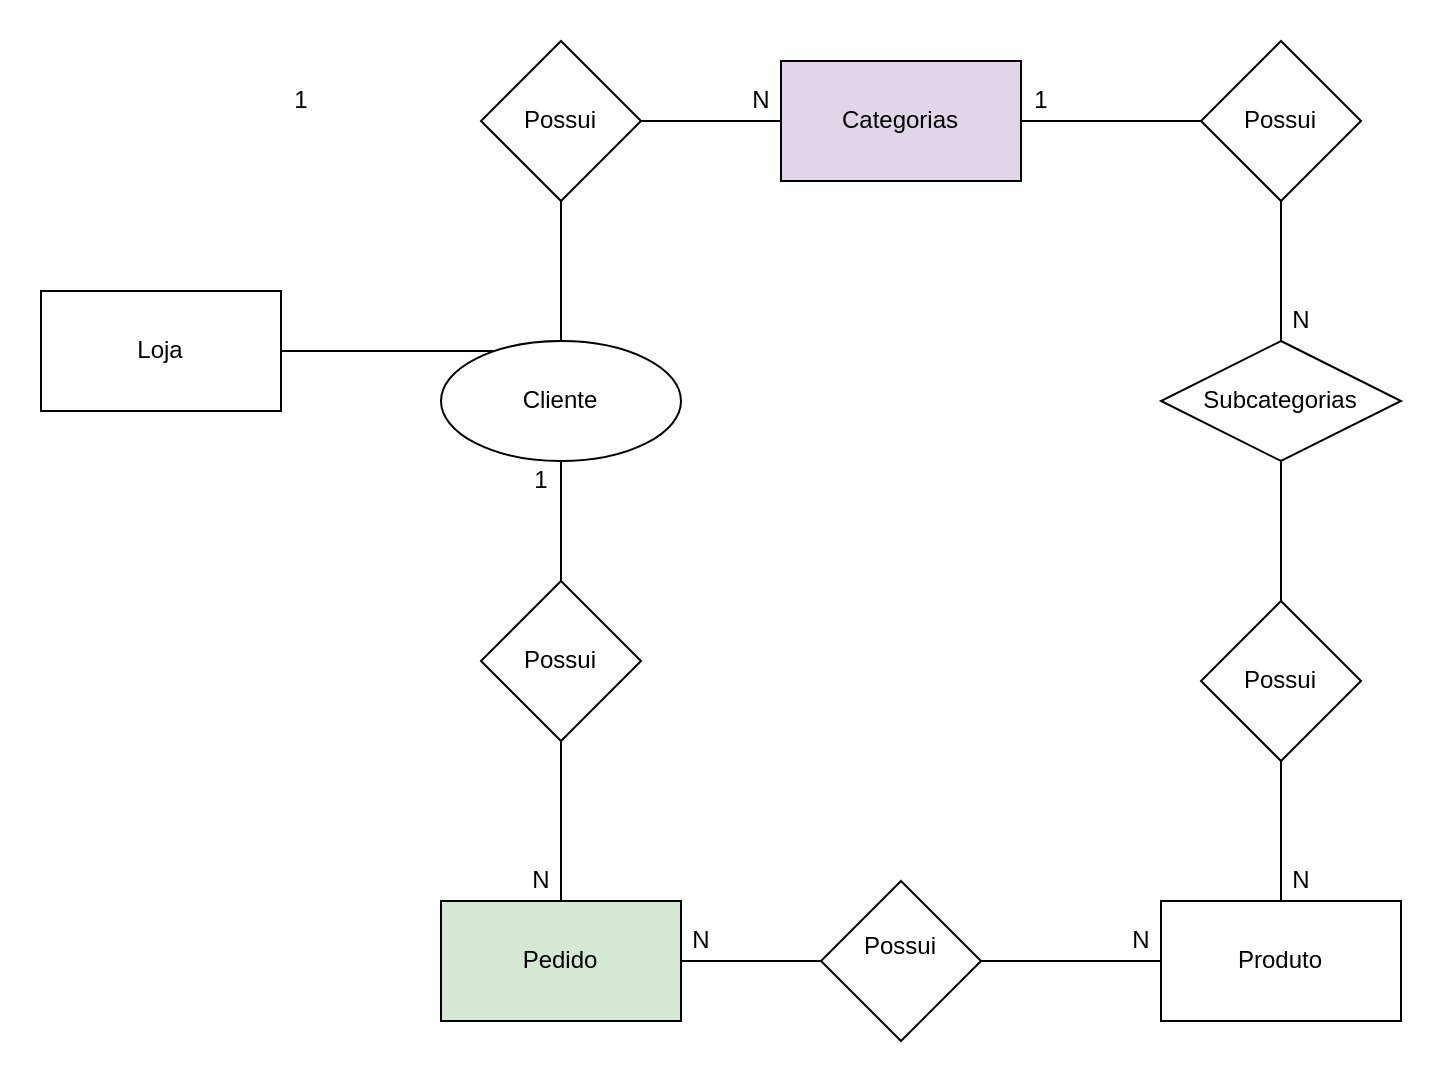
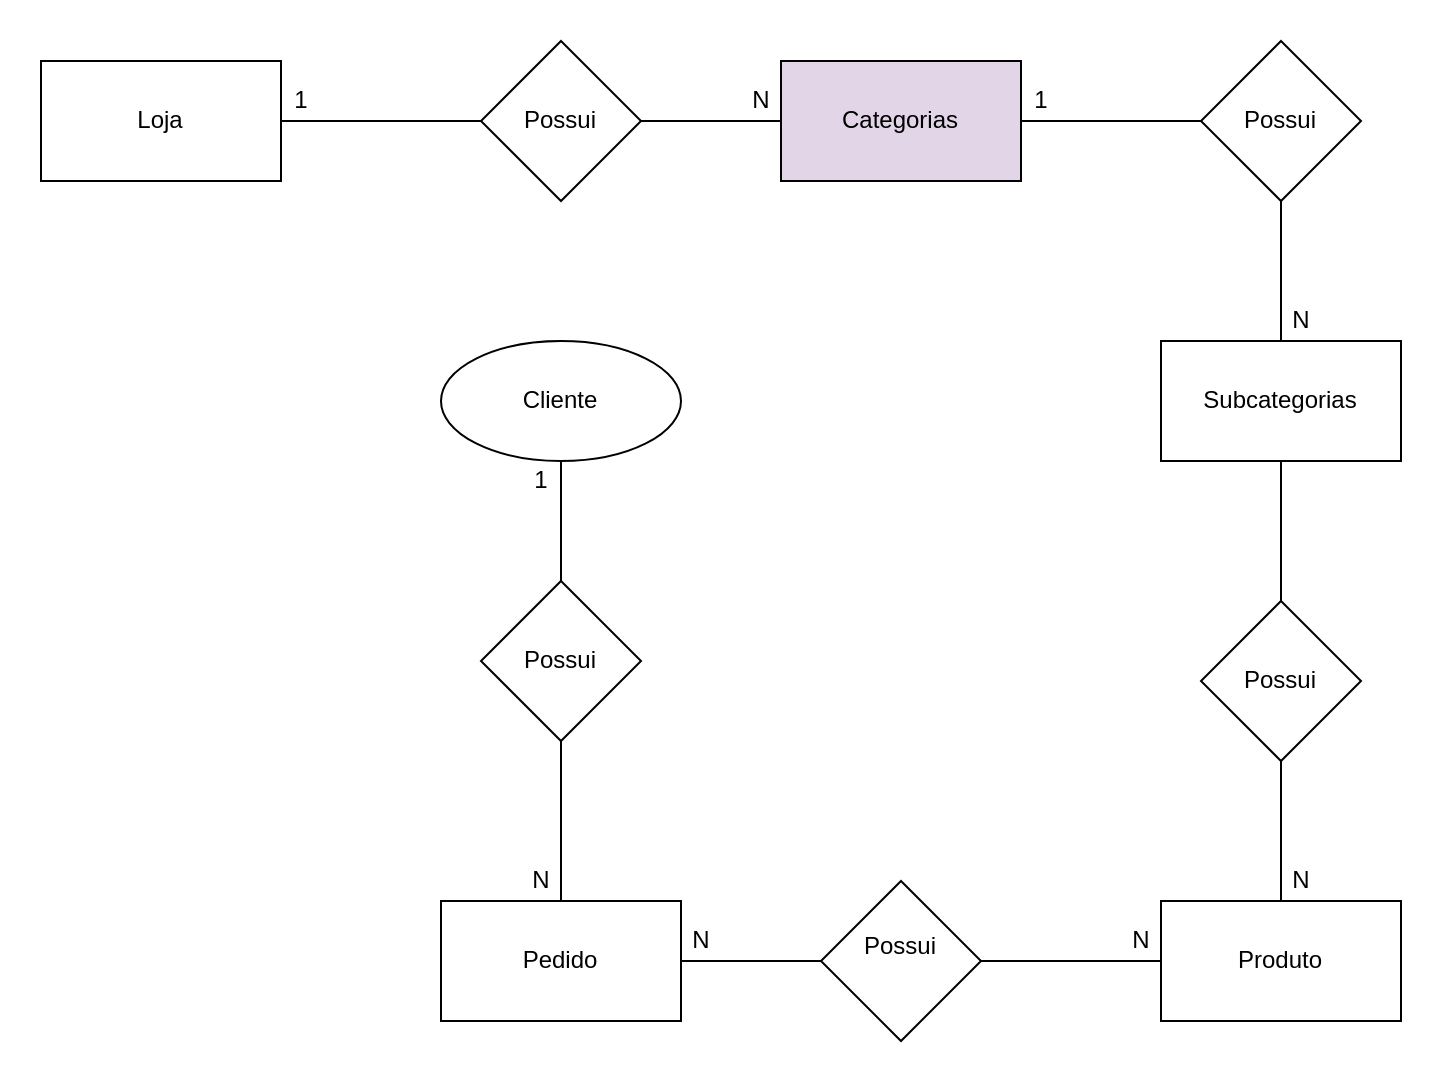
(161, 351) -> (161, 121)
(1281, 401) -> (1281, 401)
(561, 961) -> (561, 961)
